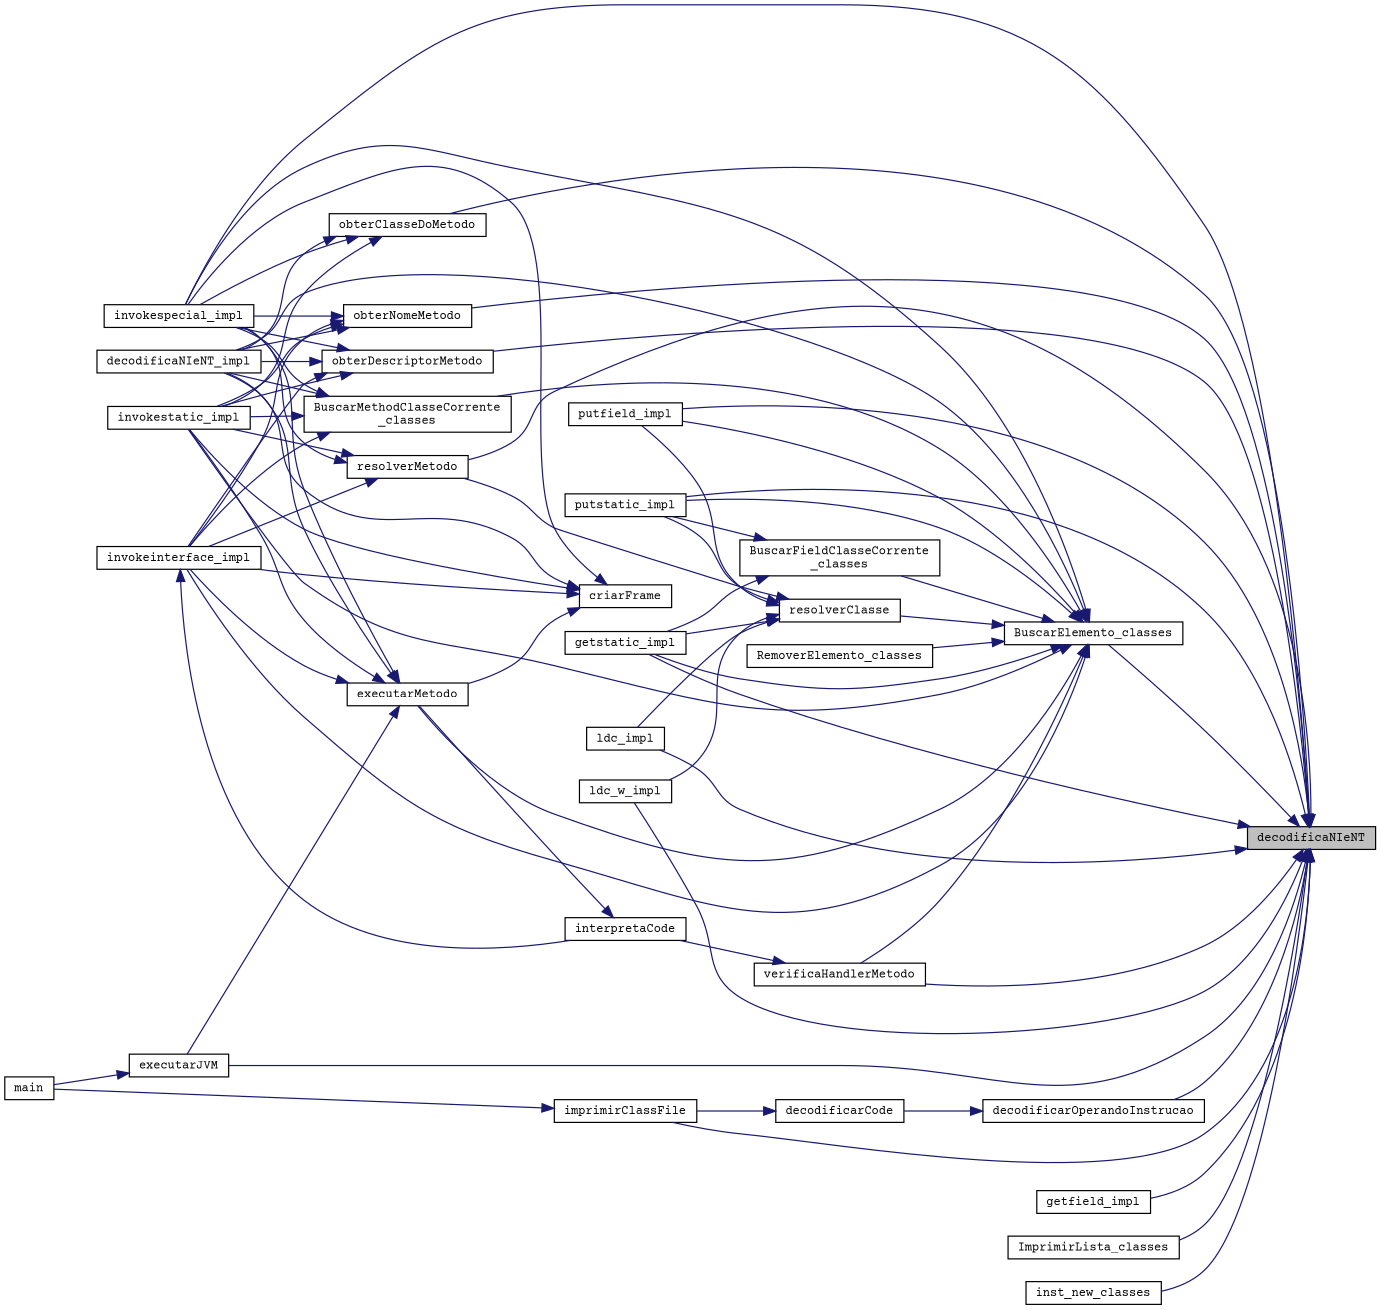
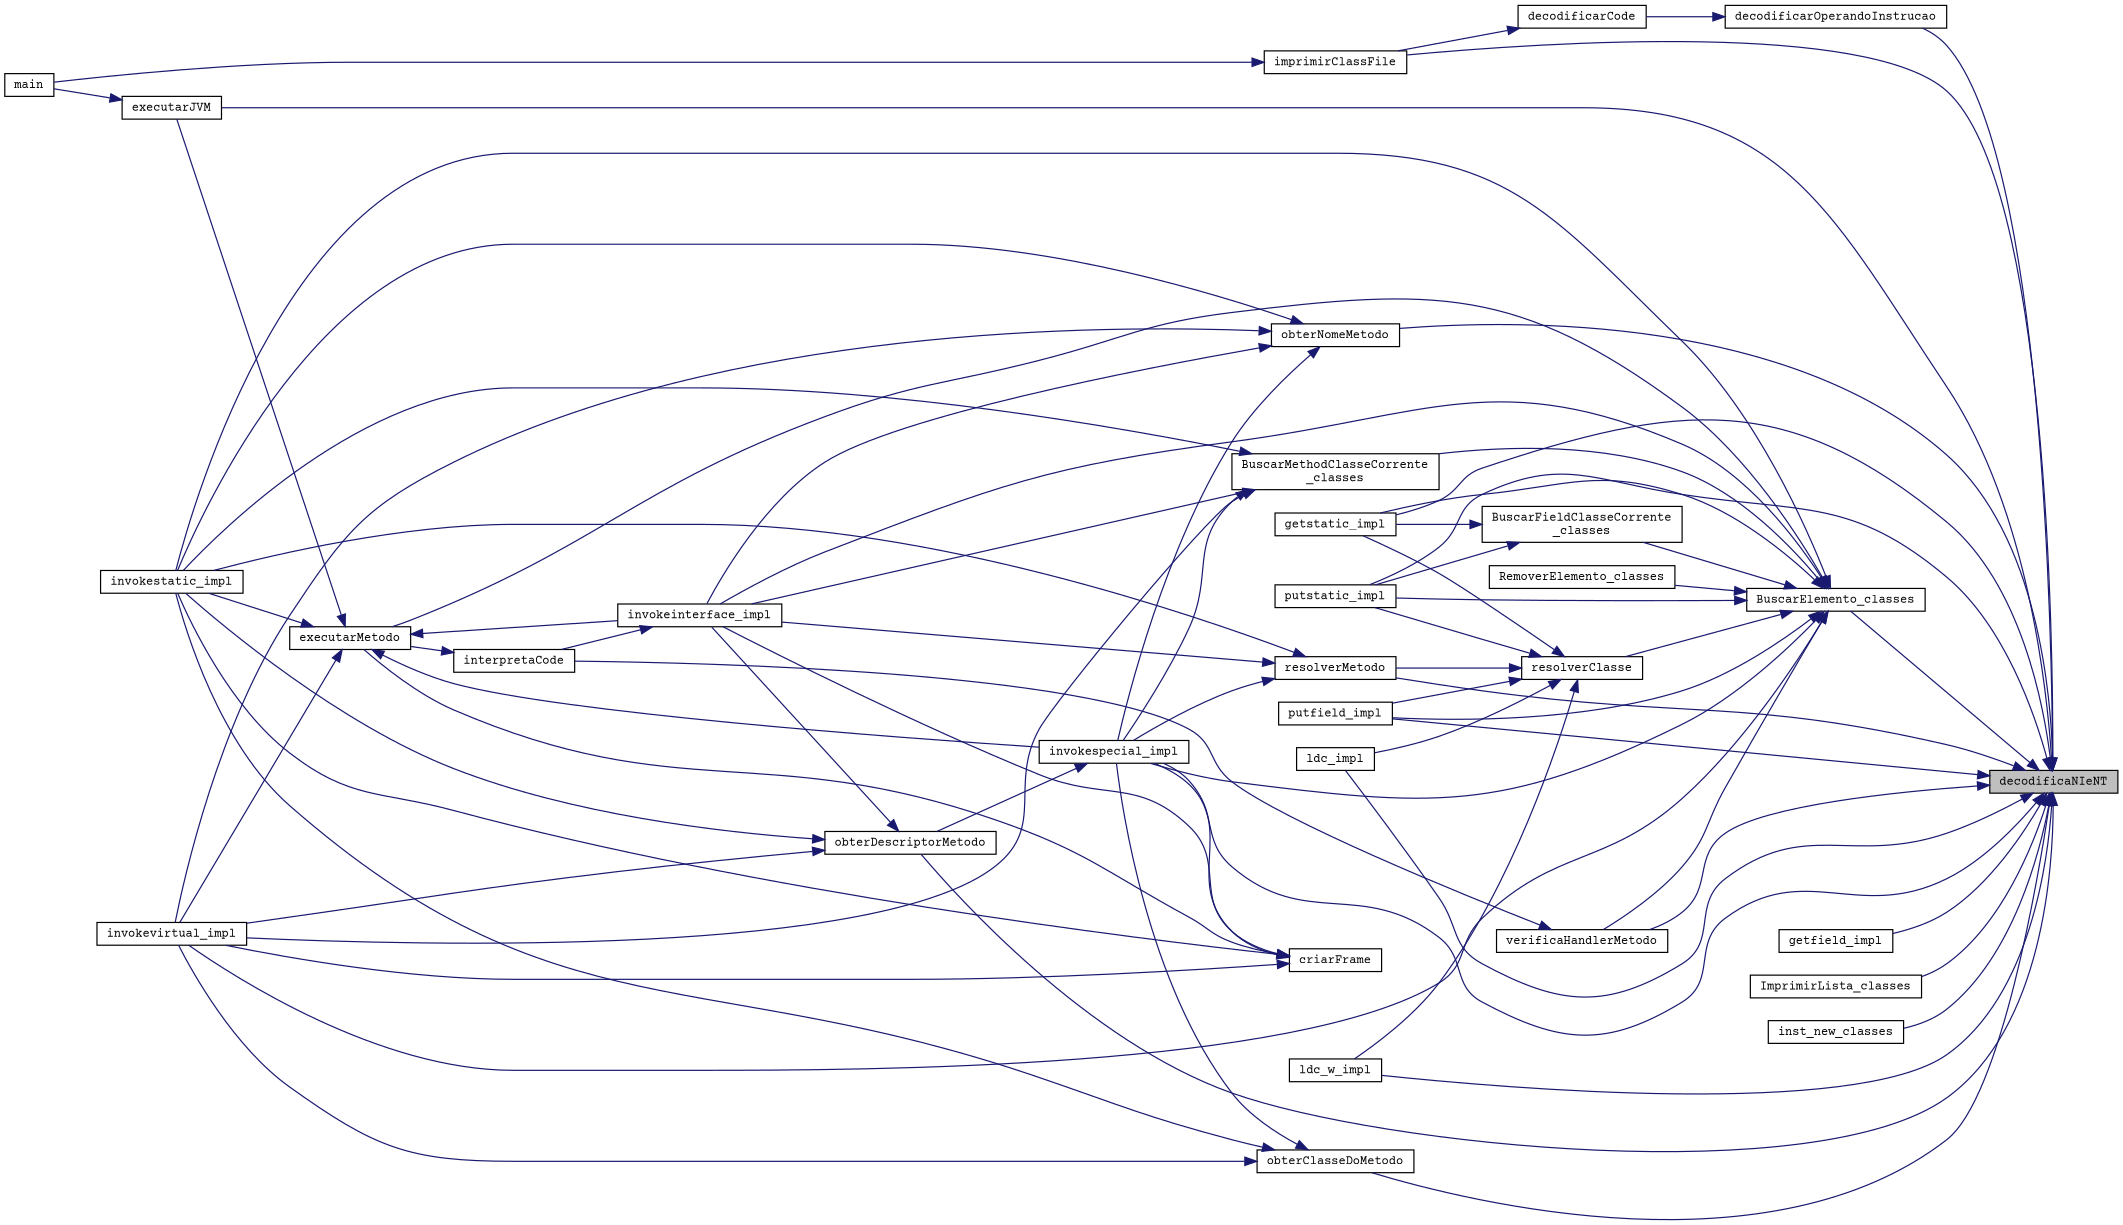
(287, 338) -> (1007, 800)
(179, 362) -> (172, 934)
